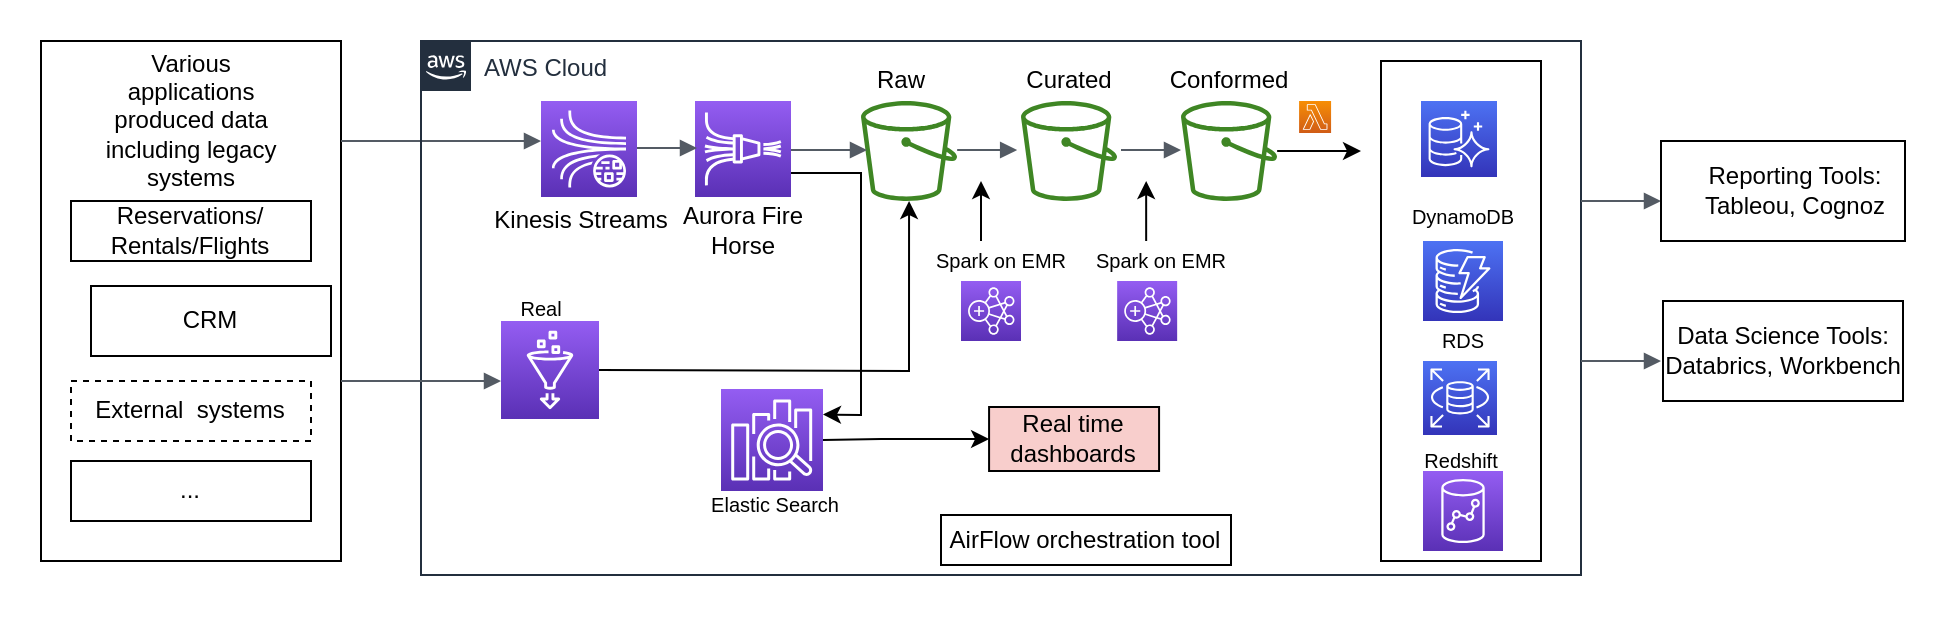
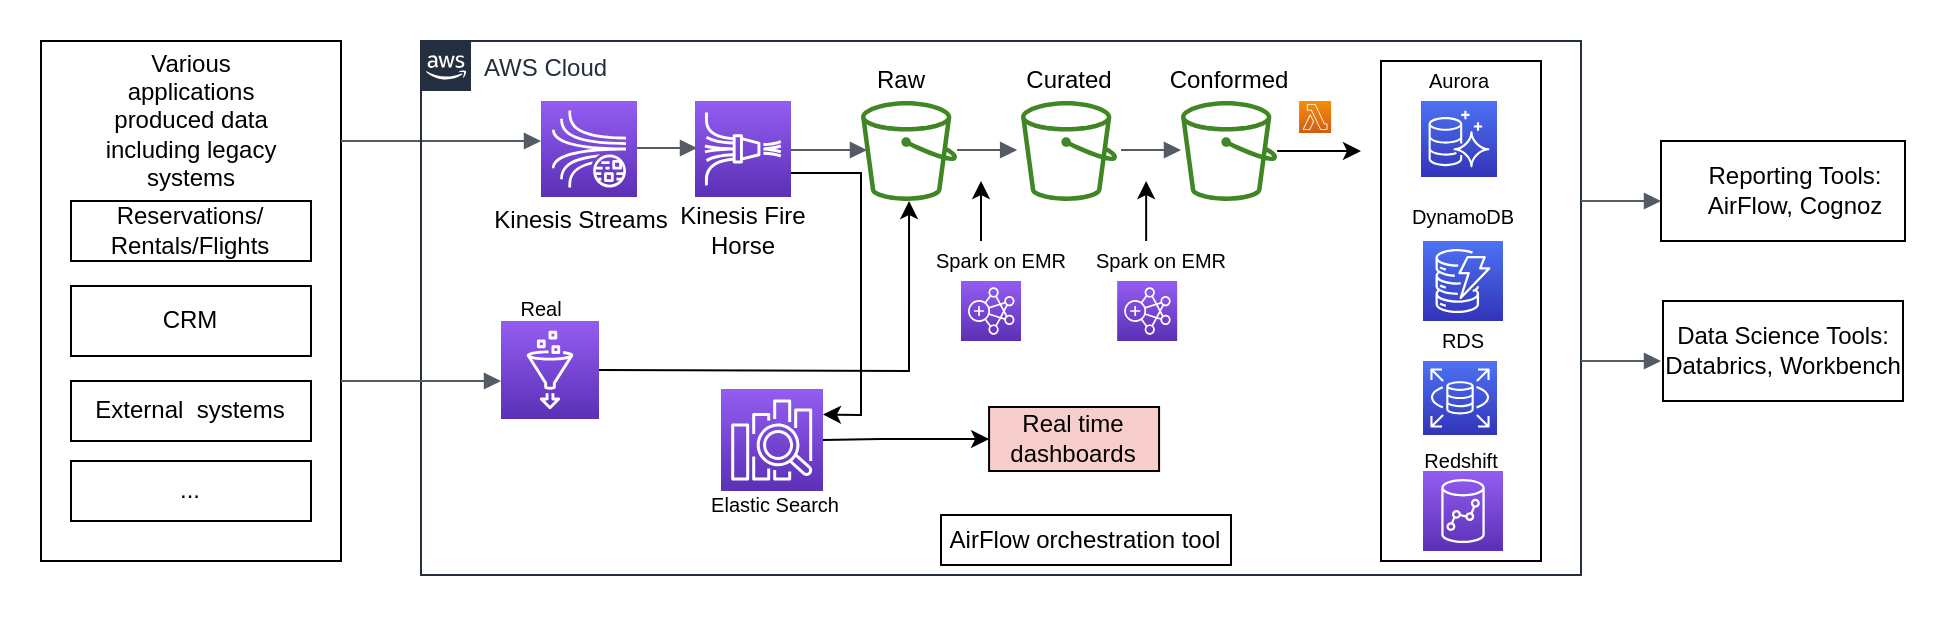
none -> (1459, 81)
(1796, 191) -> (1796, 191)
(744, 231) -> (744, 231)
(211, 321) -> (191, 321)
(191, 411) -> (191, 411)
